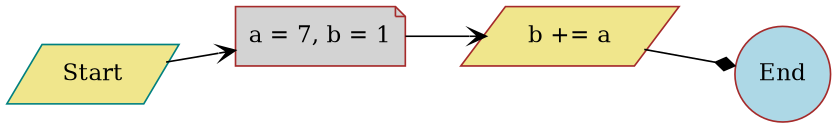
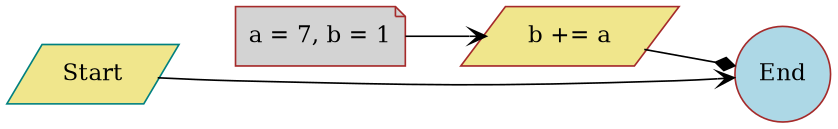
(192, 58) -> (438, 85)
